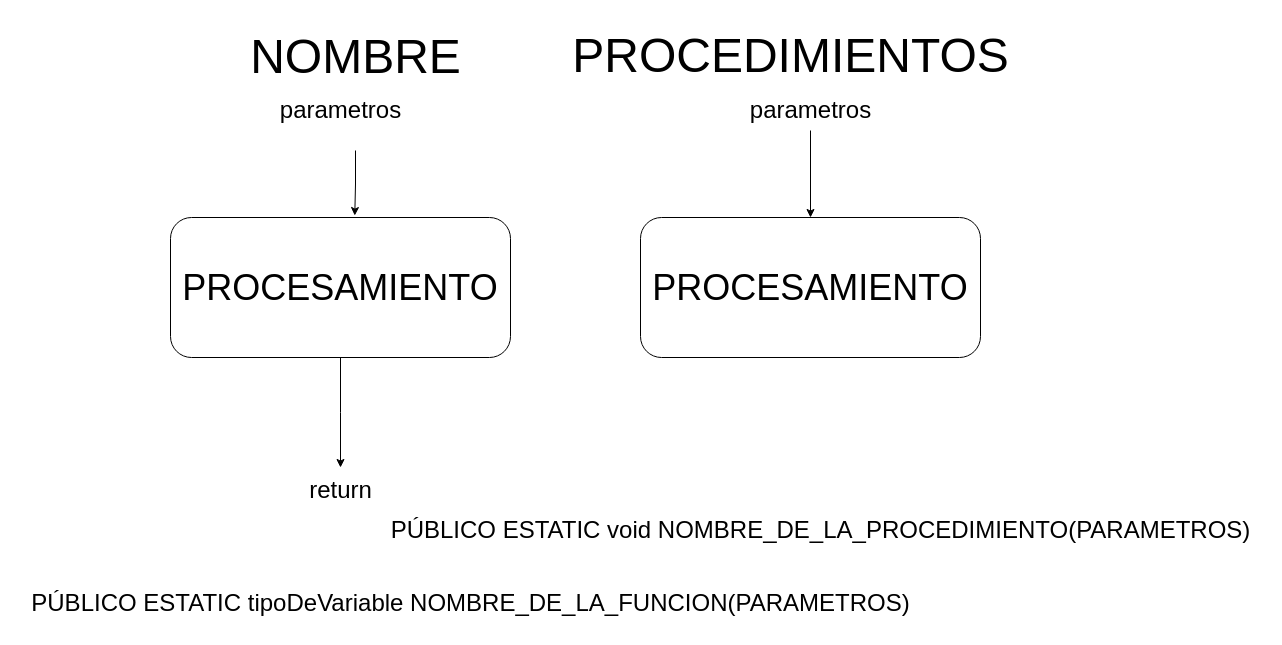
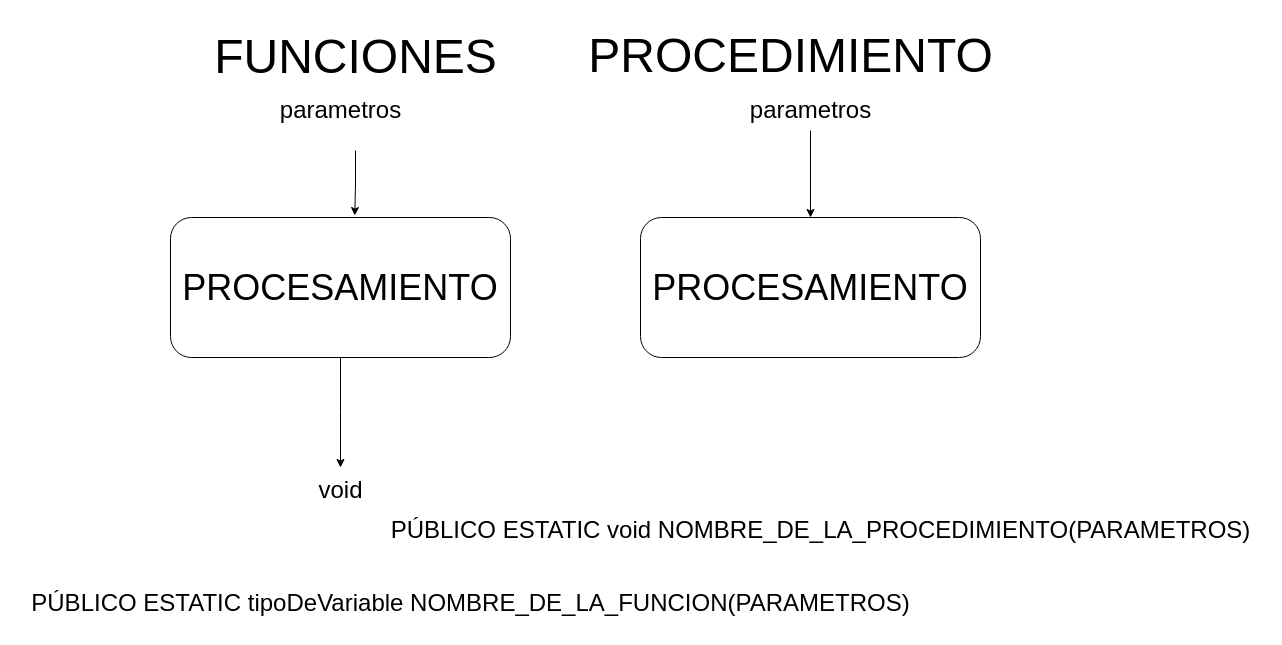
(791, 56) -> (791, 56)
(356, 86) -> (356, 86)
(341, 491) -> (341, 491)
